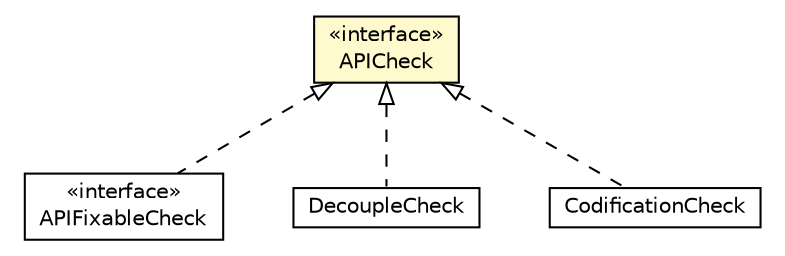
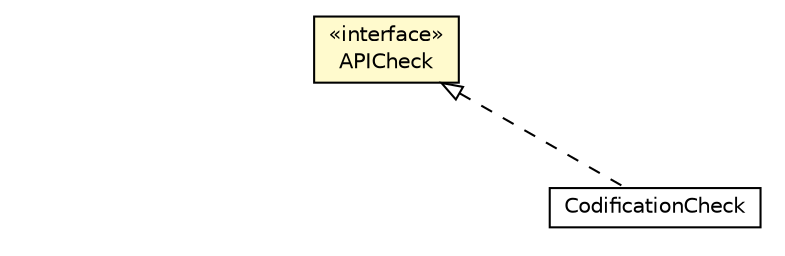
(124, 207) -> none
(386, 207) -> none
